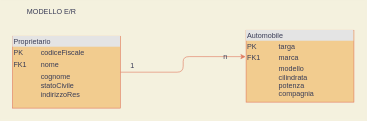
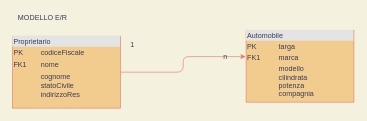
(51, 12) -> (42, 18)
(132, 66) -> (132, 45)
